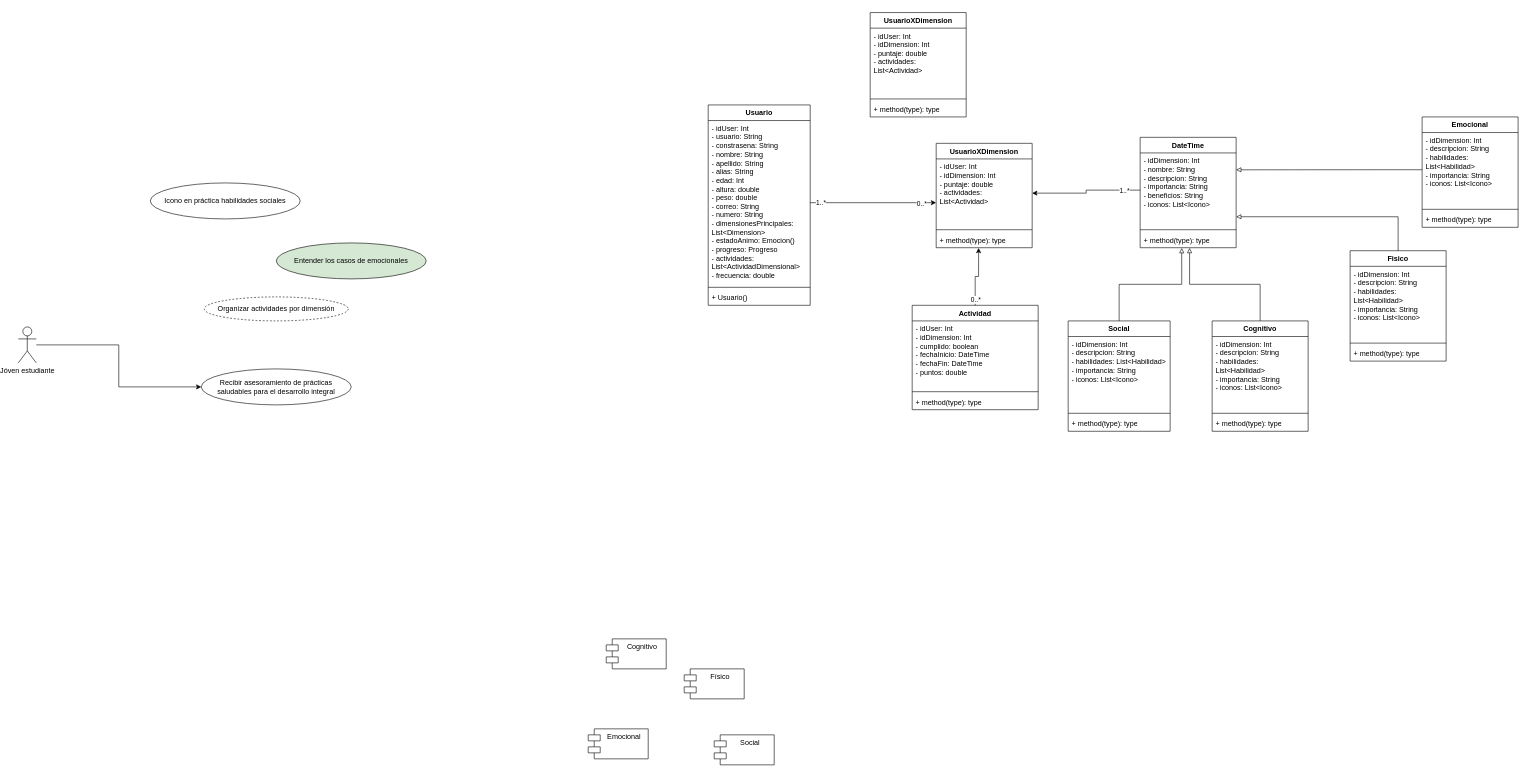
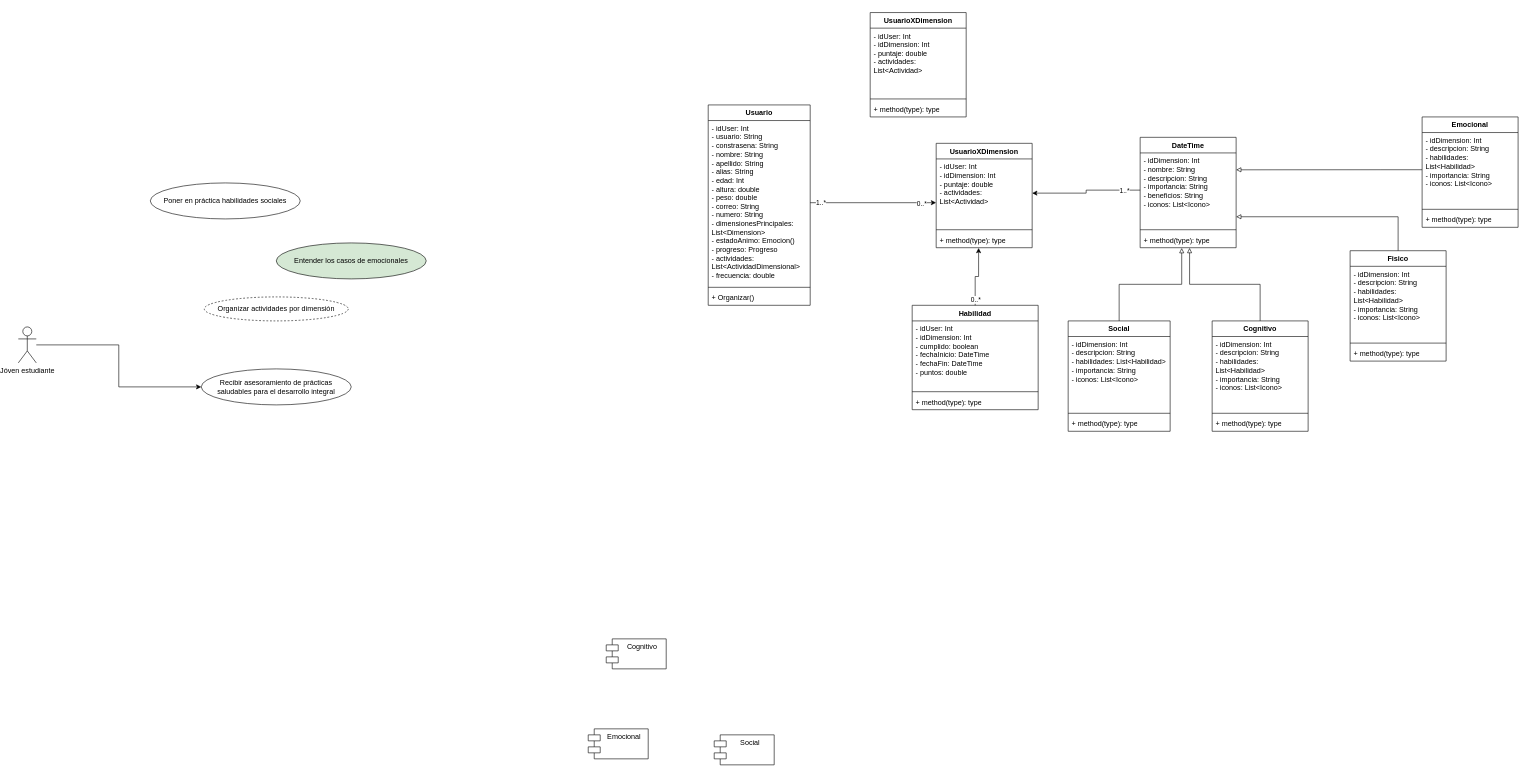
(225, 201) -> (225, 201)
(732, 298) -> (736, 298)
(975, 314) -> (975, 314)
(714, 684) -> none
